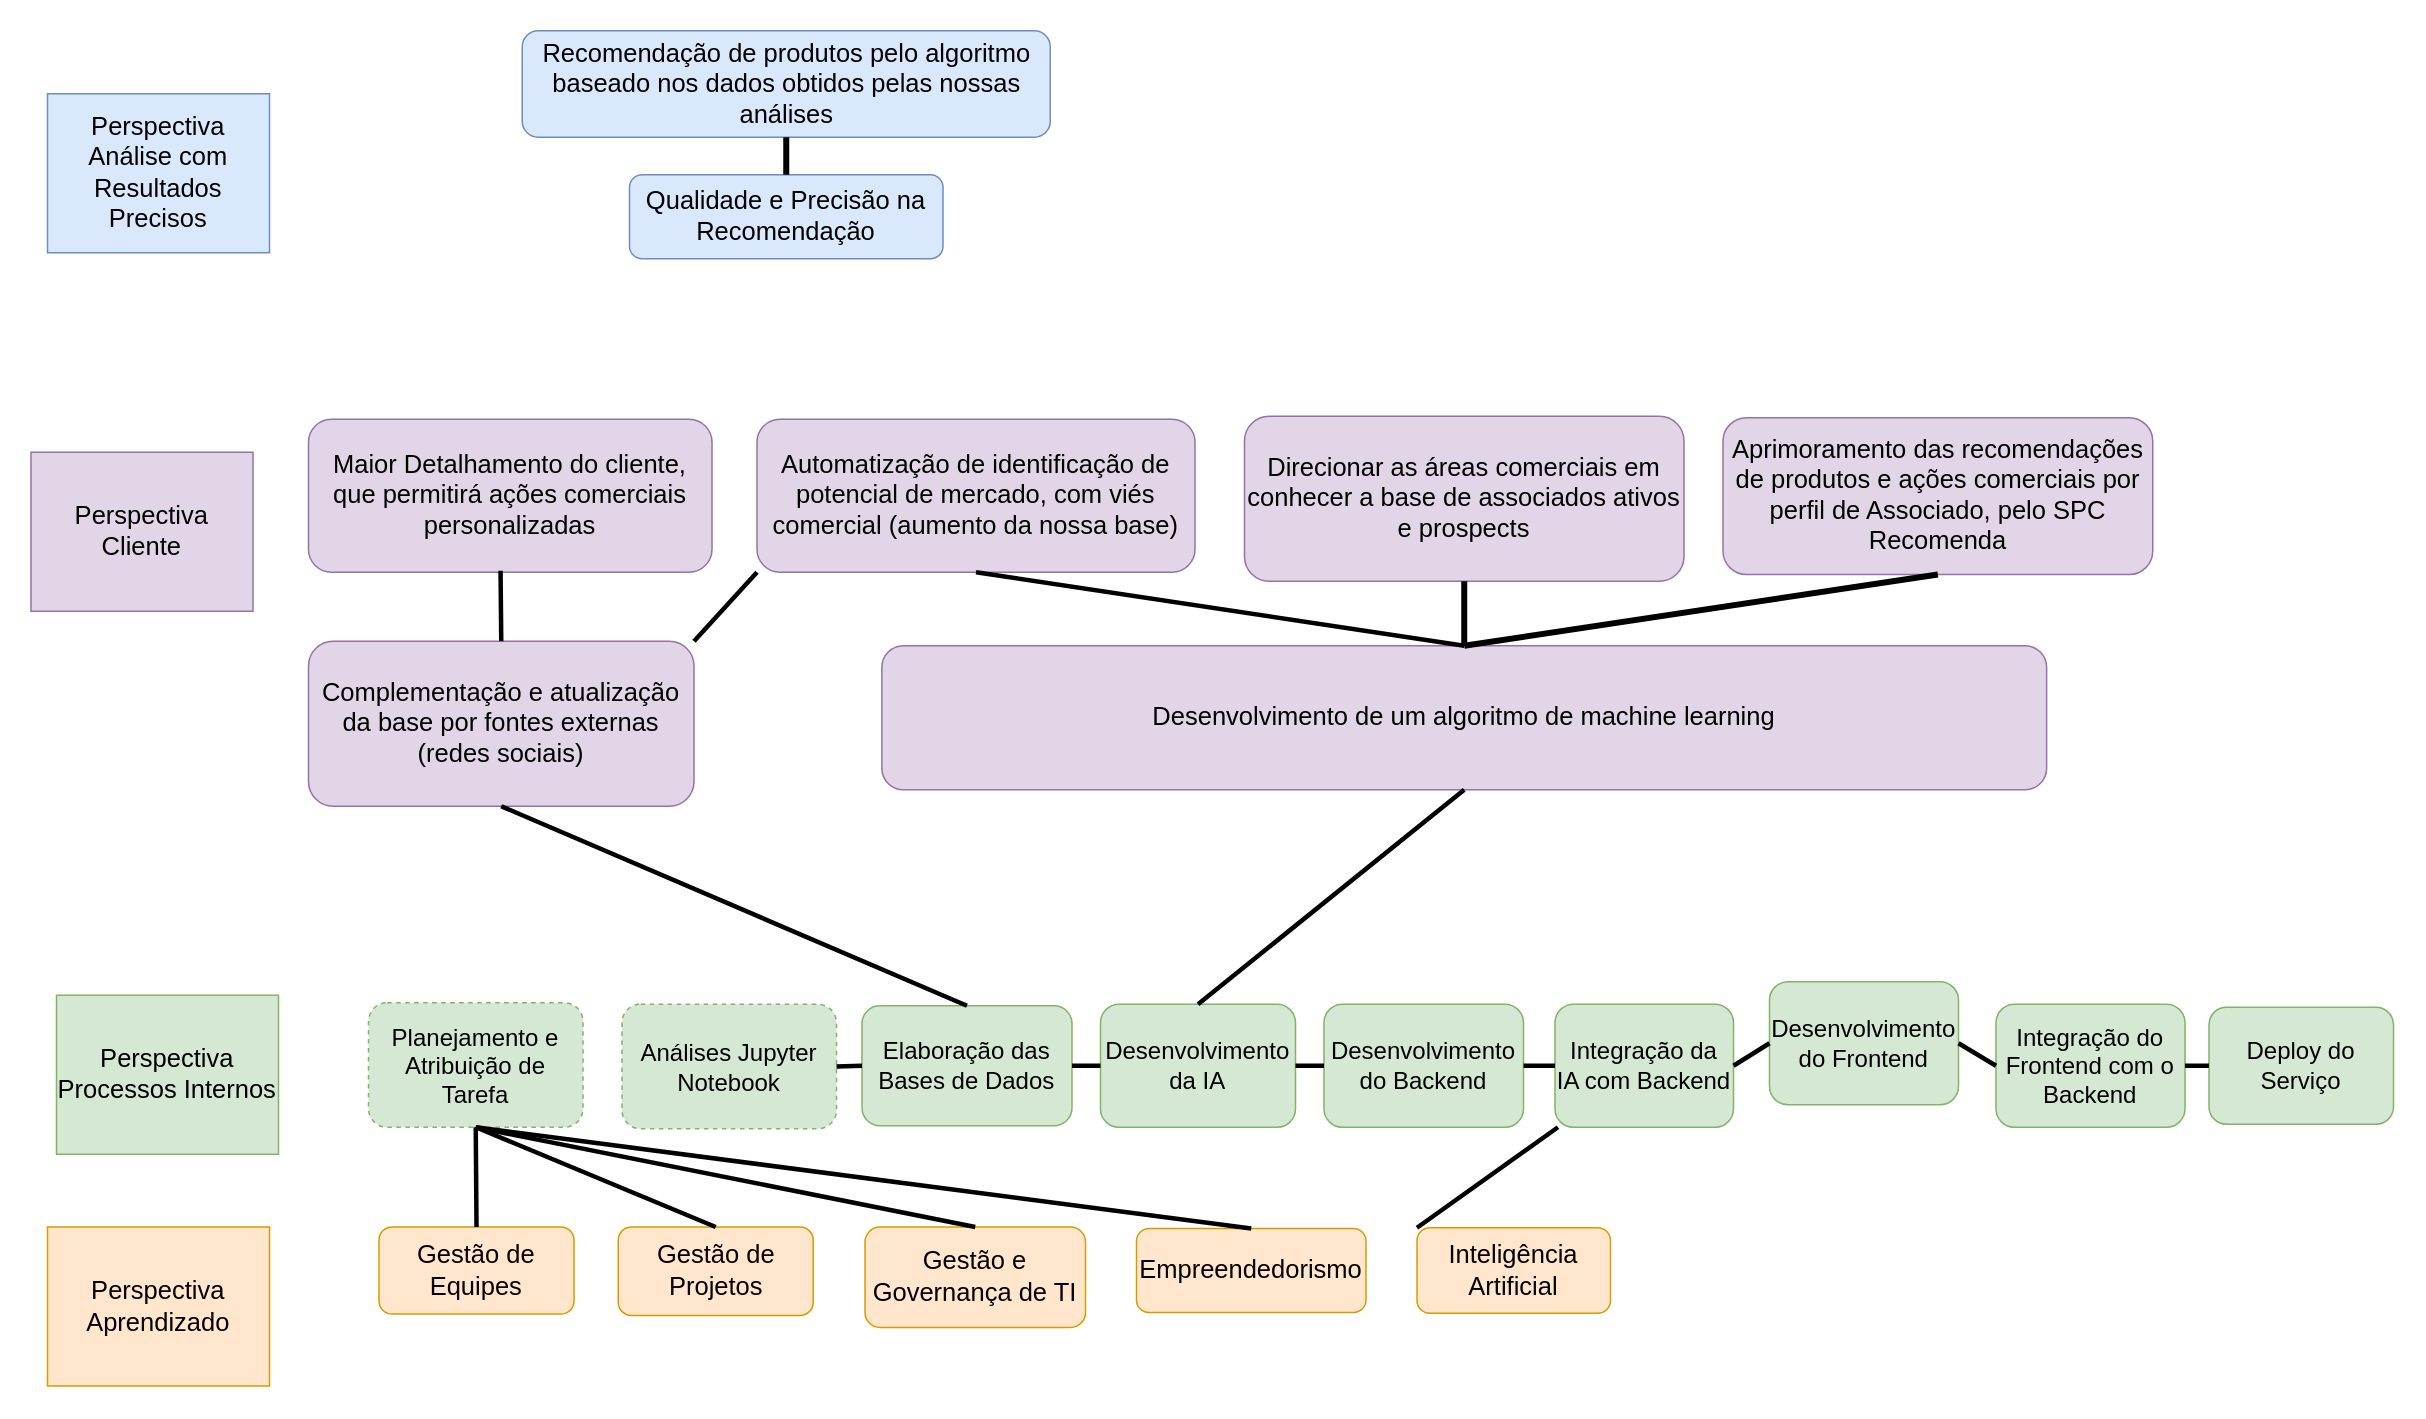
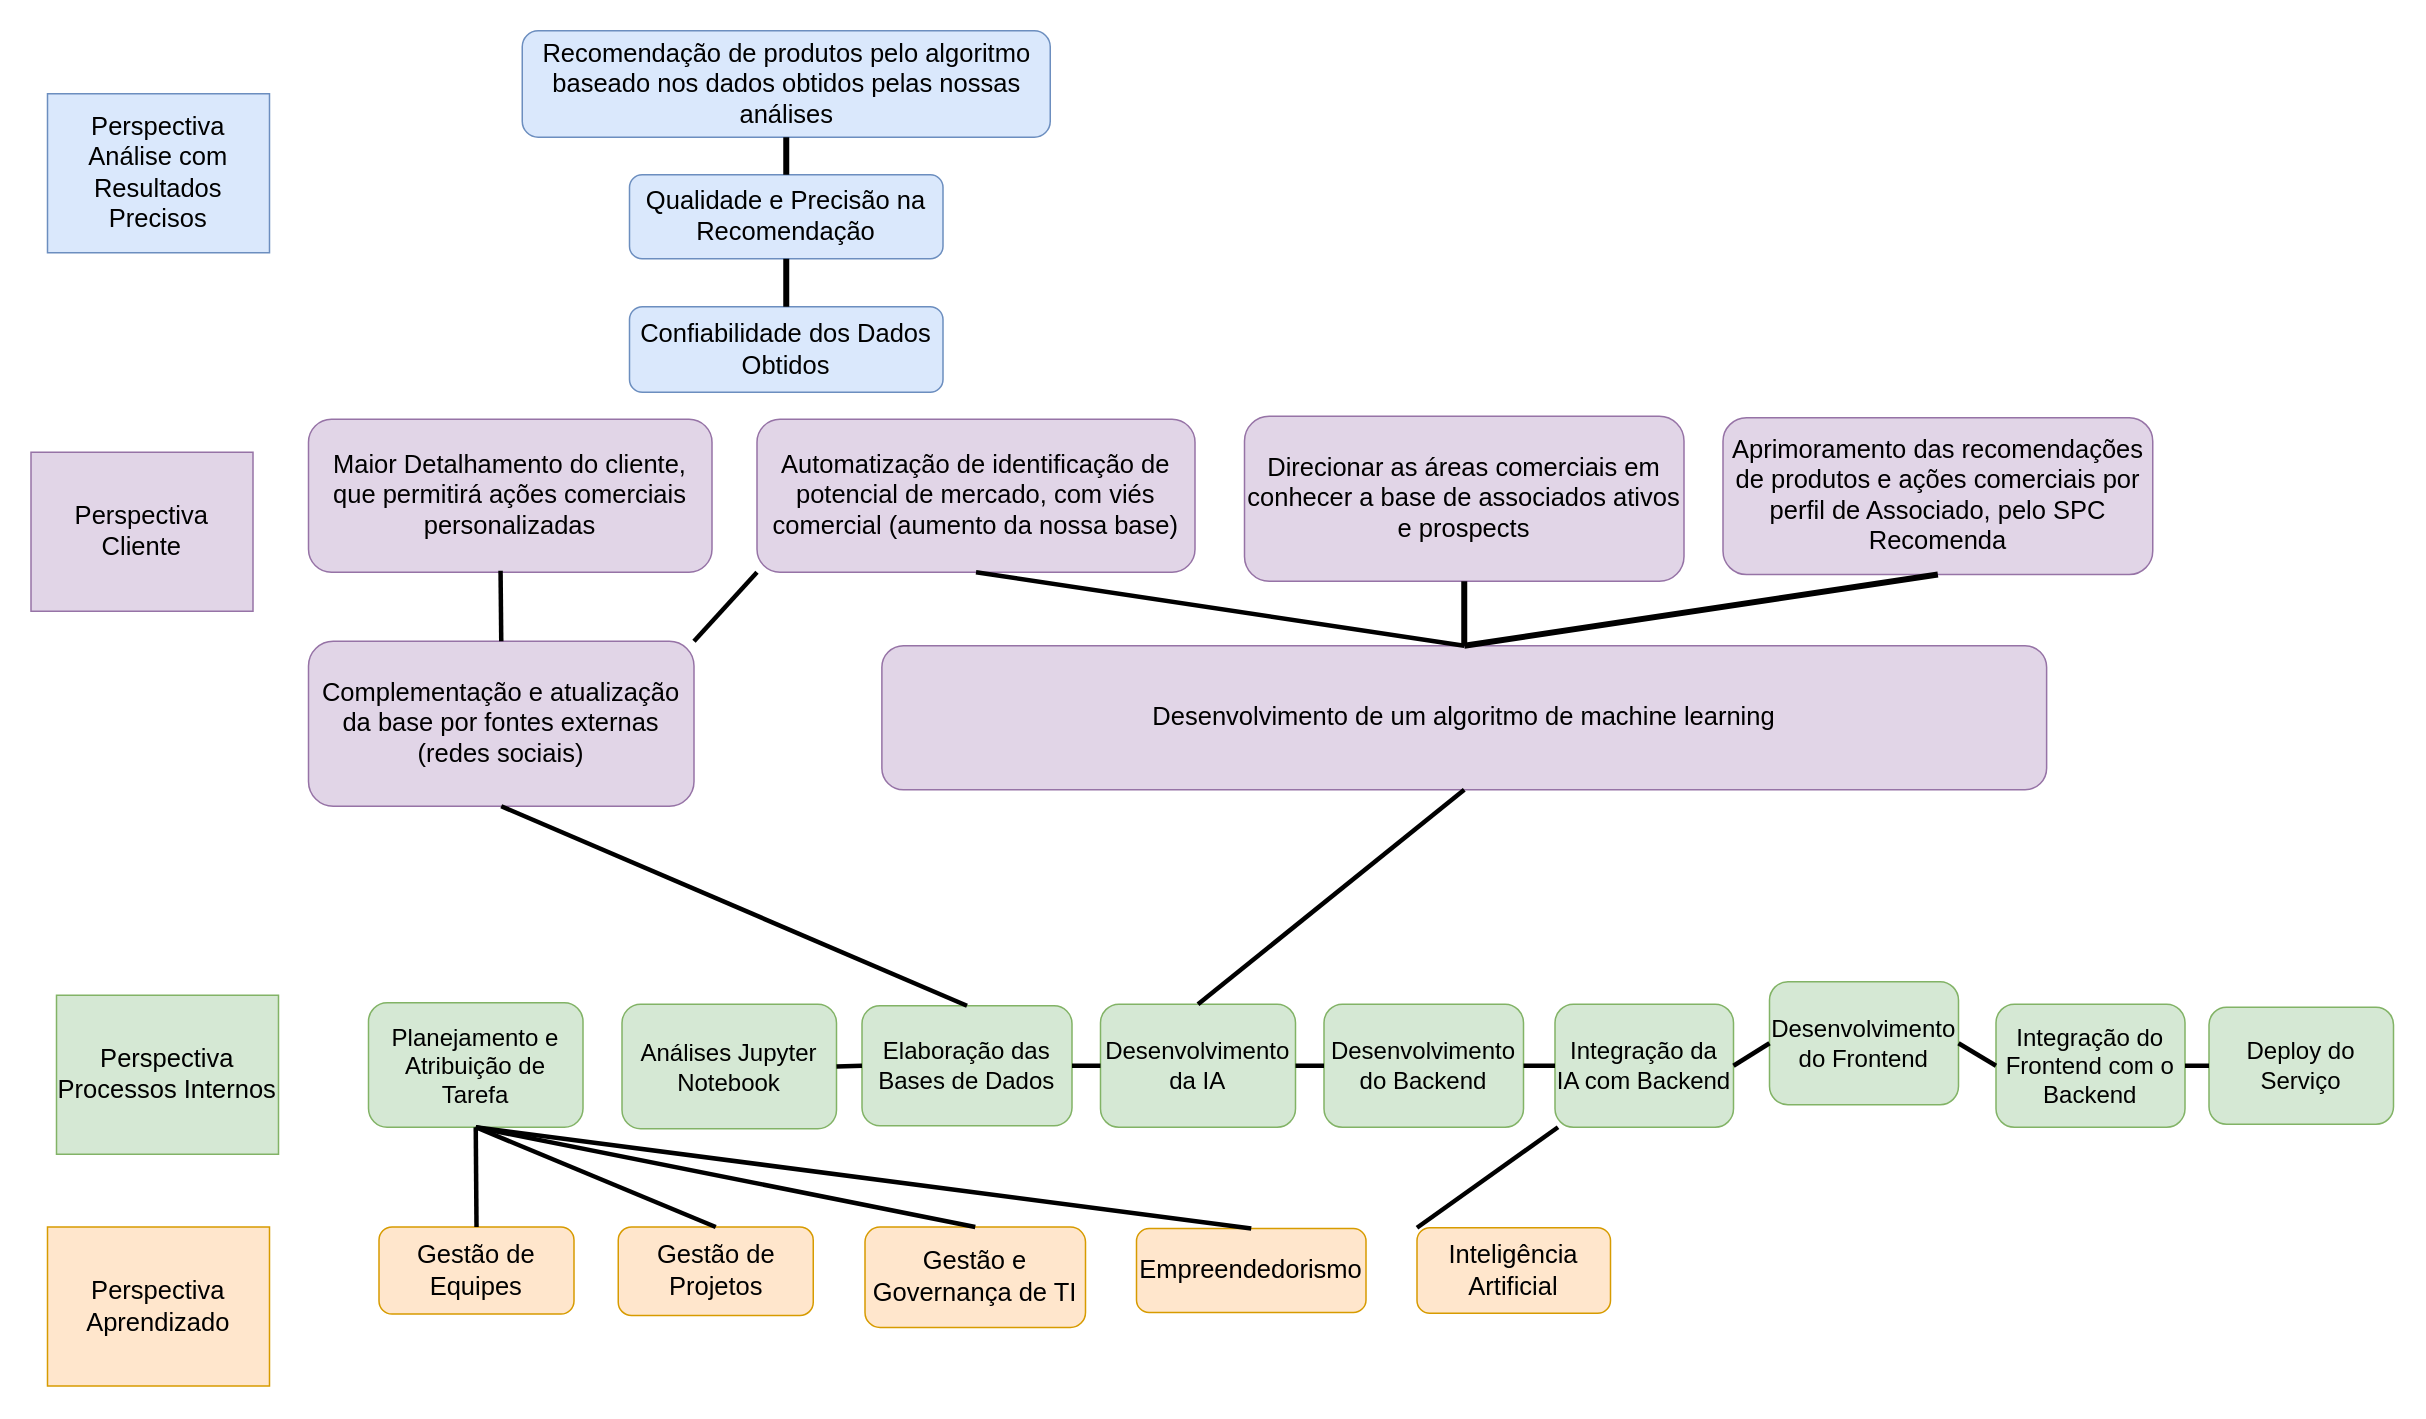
none -> (786, 283)
none -> (786, 350)
(476, 1065) -> (476, 1065)
(729, 1067) -> (729, 1067)
